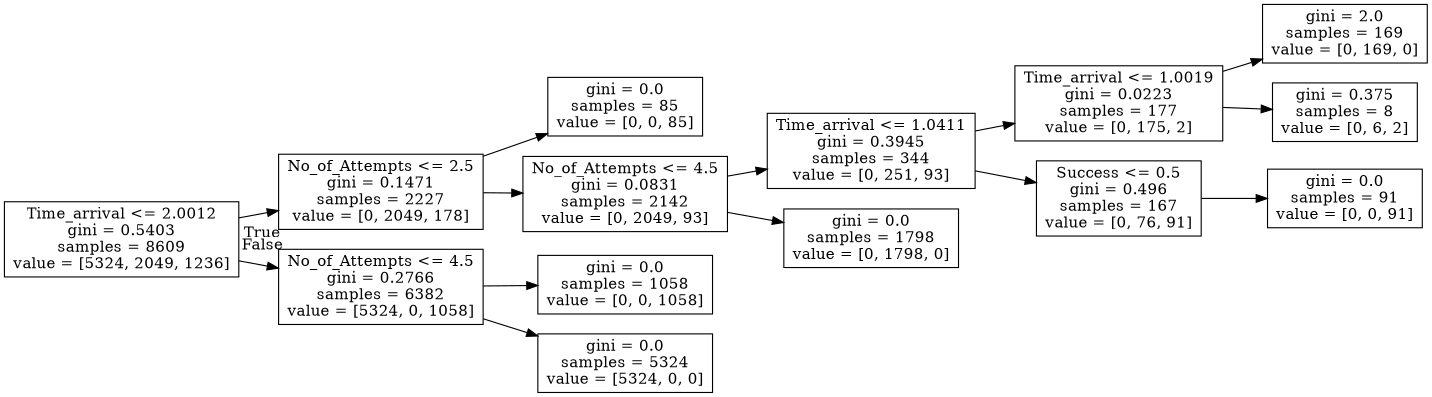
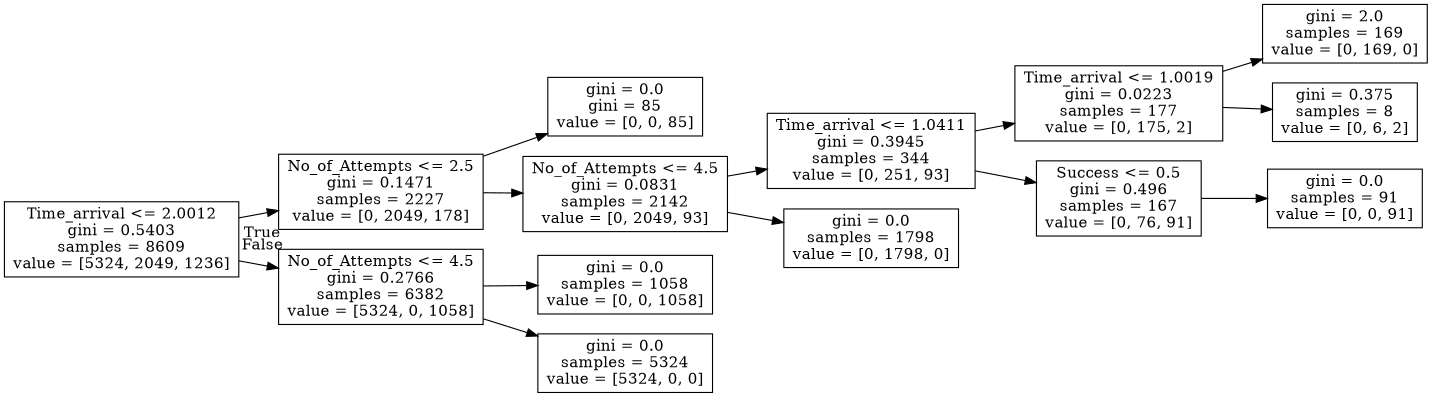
(625, 107) -> (625, 107)
